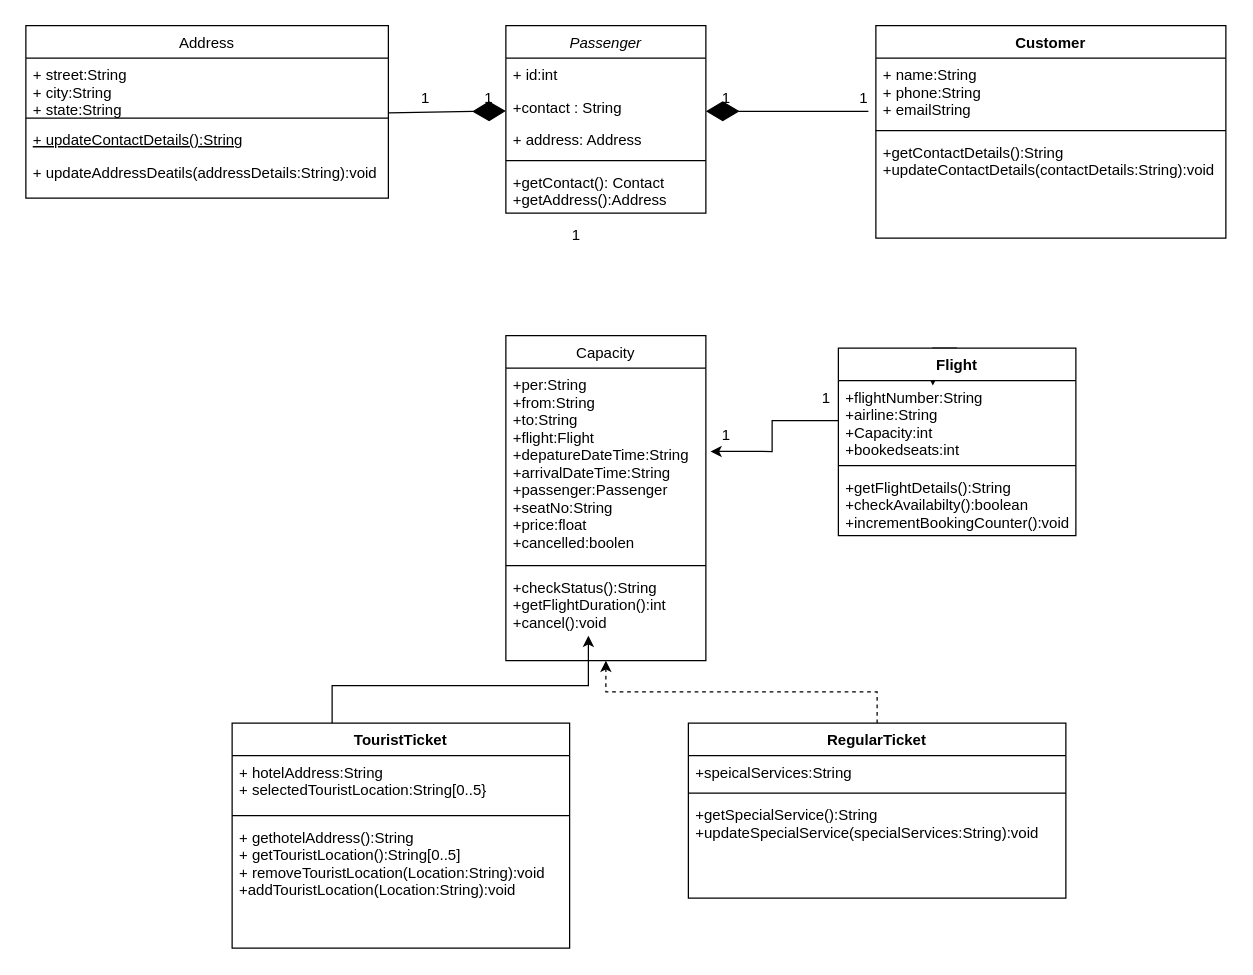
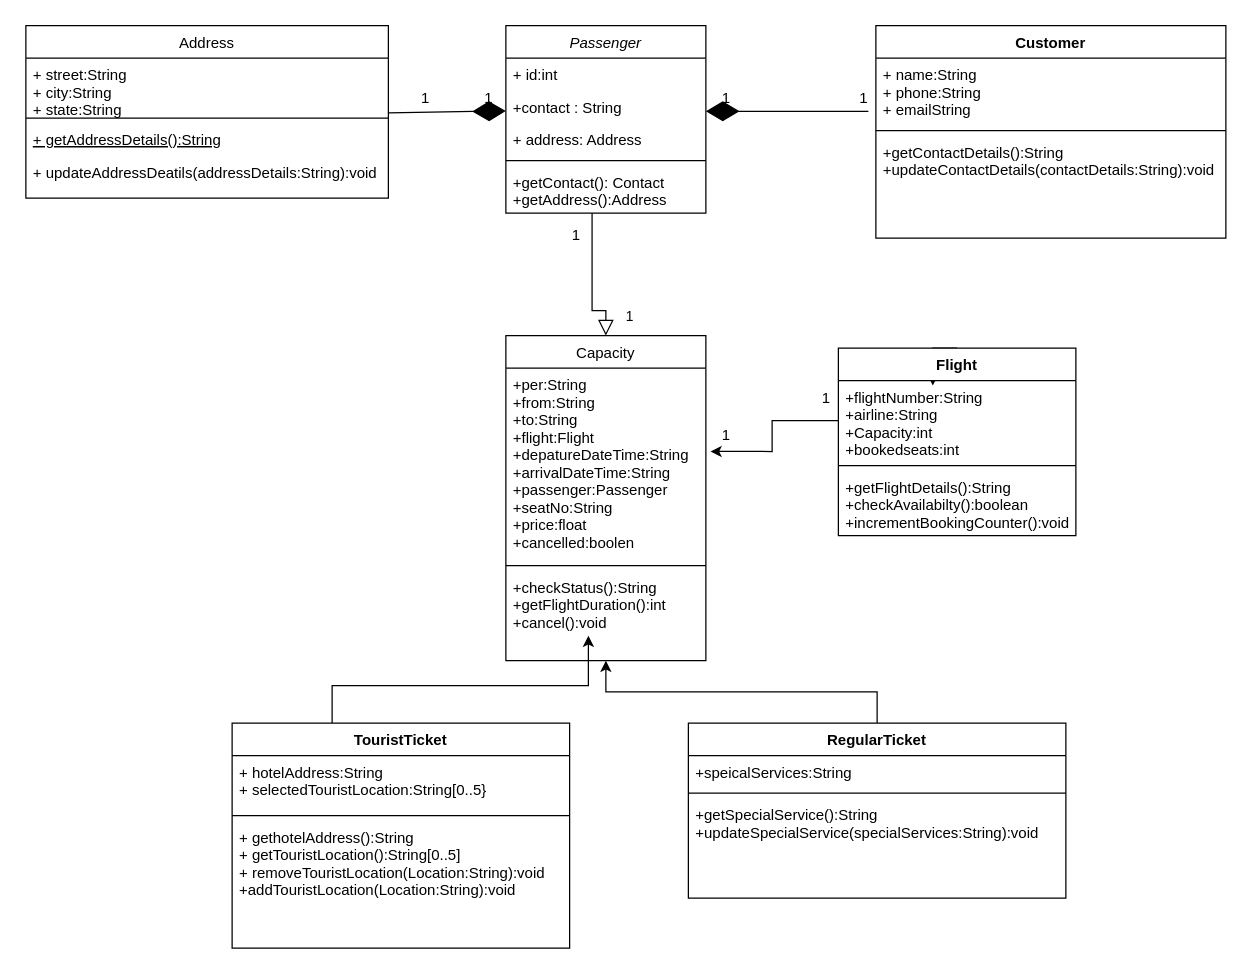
(153, 140) -> (140, 140)
none -> (592, 274)
(745, 692) -> (745, 692)
